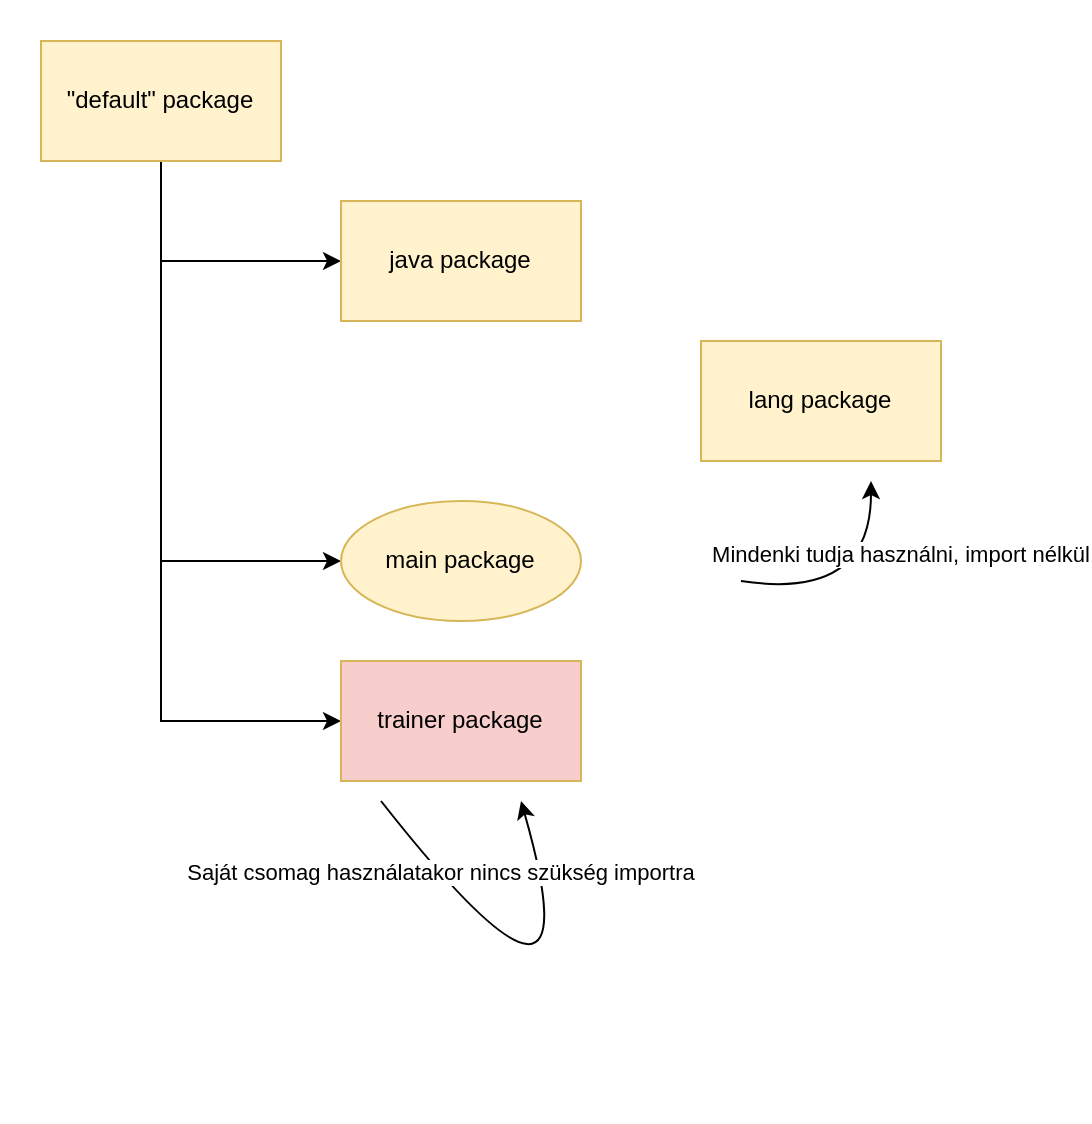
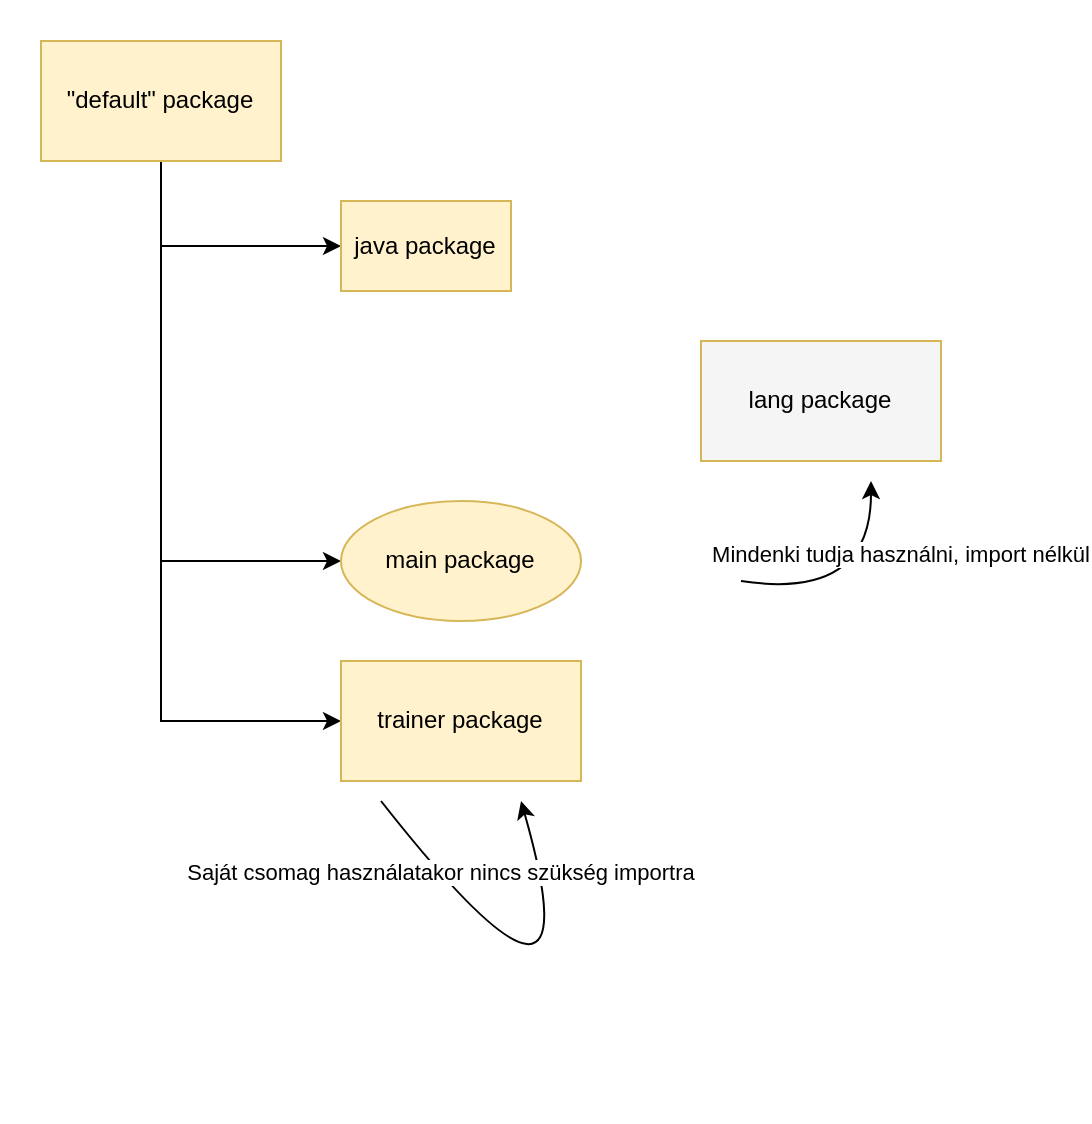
(461, 261) -> (426, 246)
(821, 401) -> (821, 401)
(461, 721) -> (461, 721)
